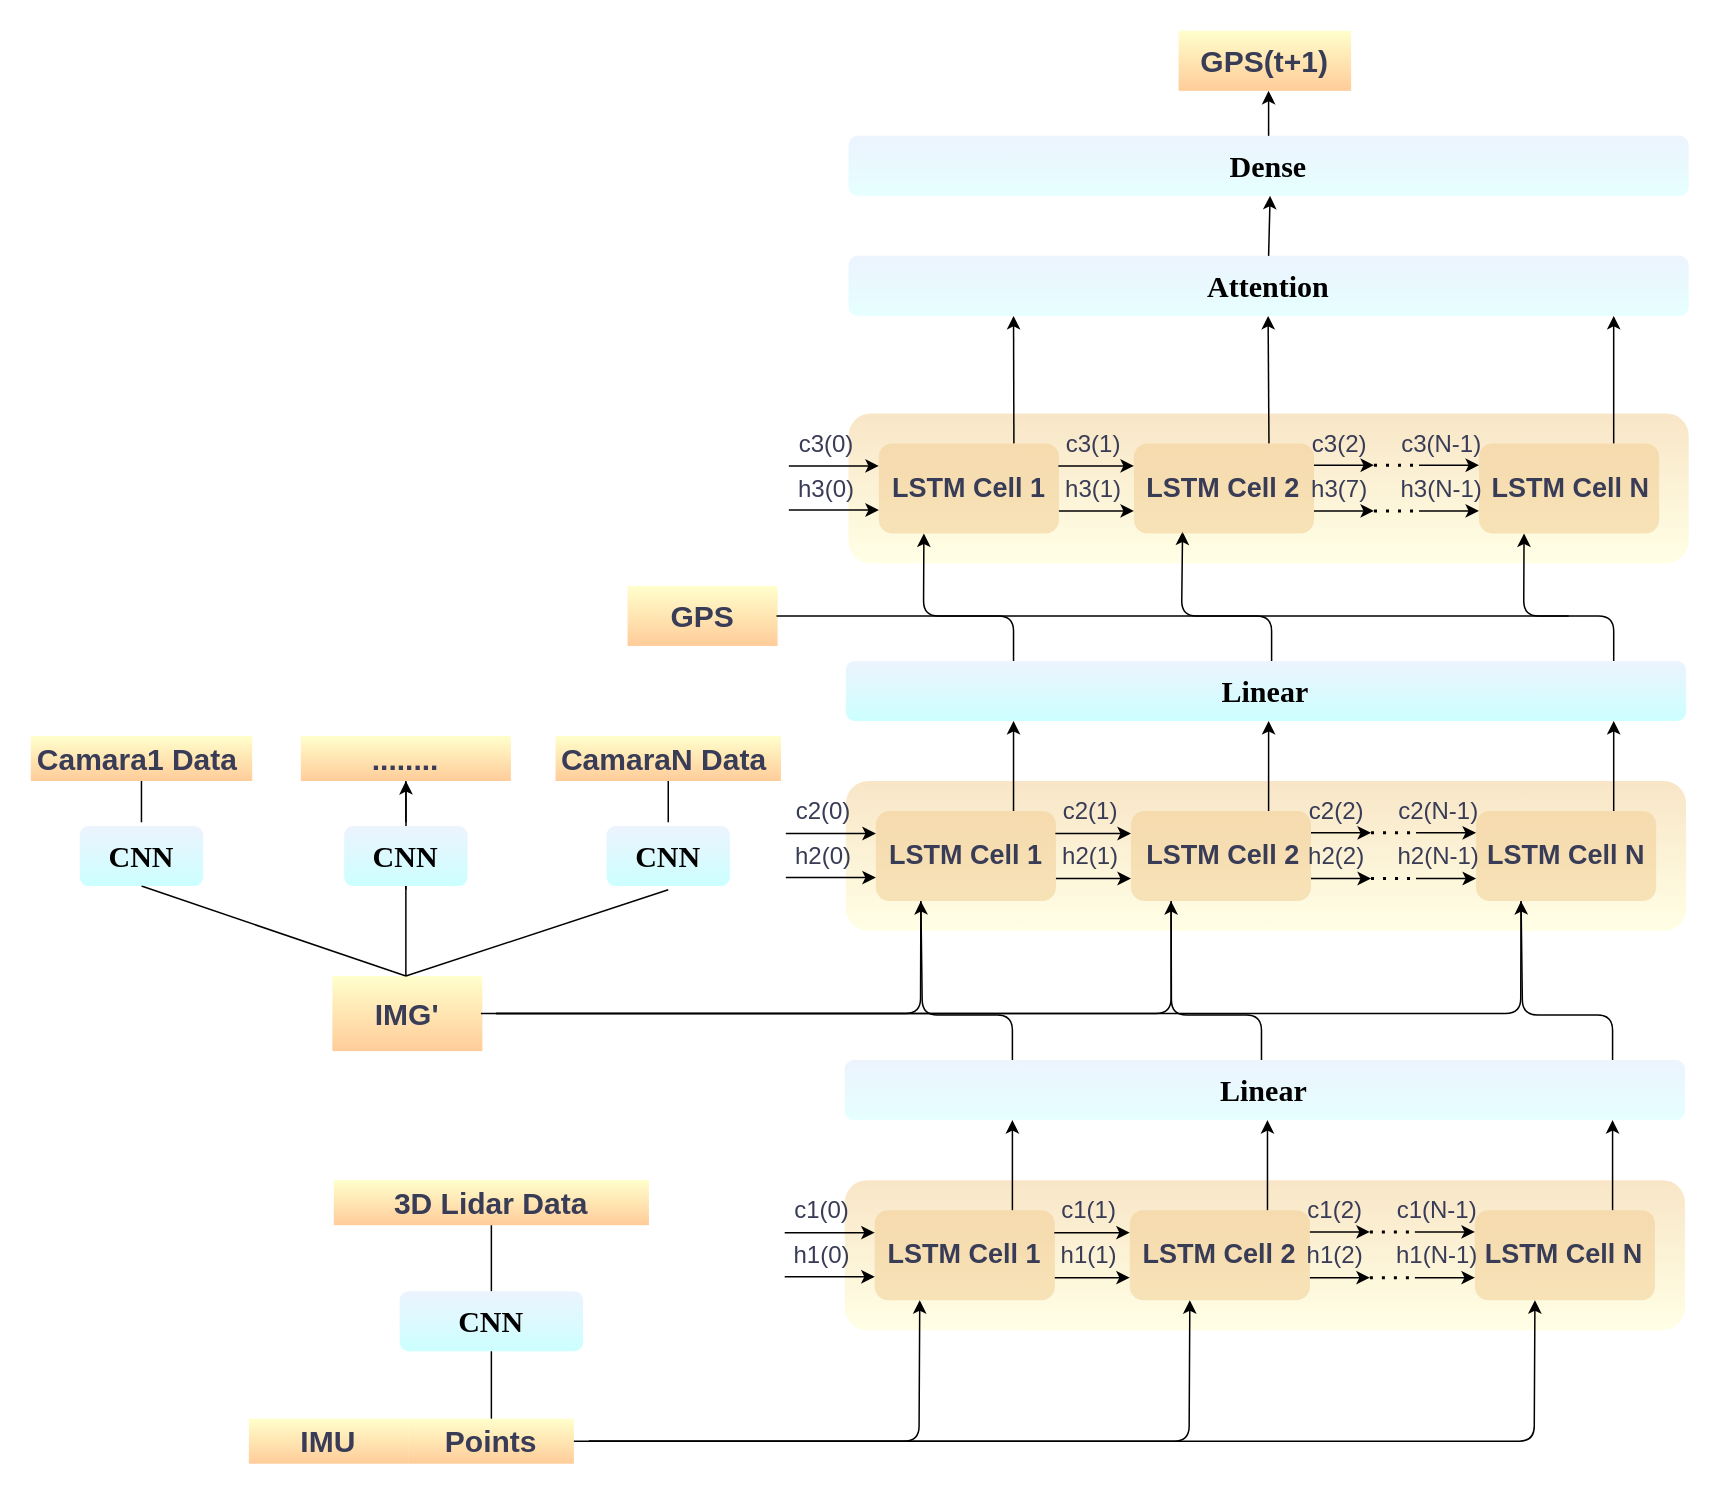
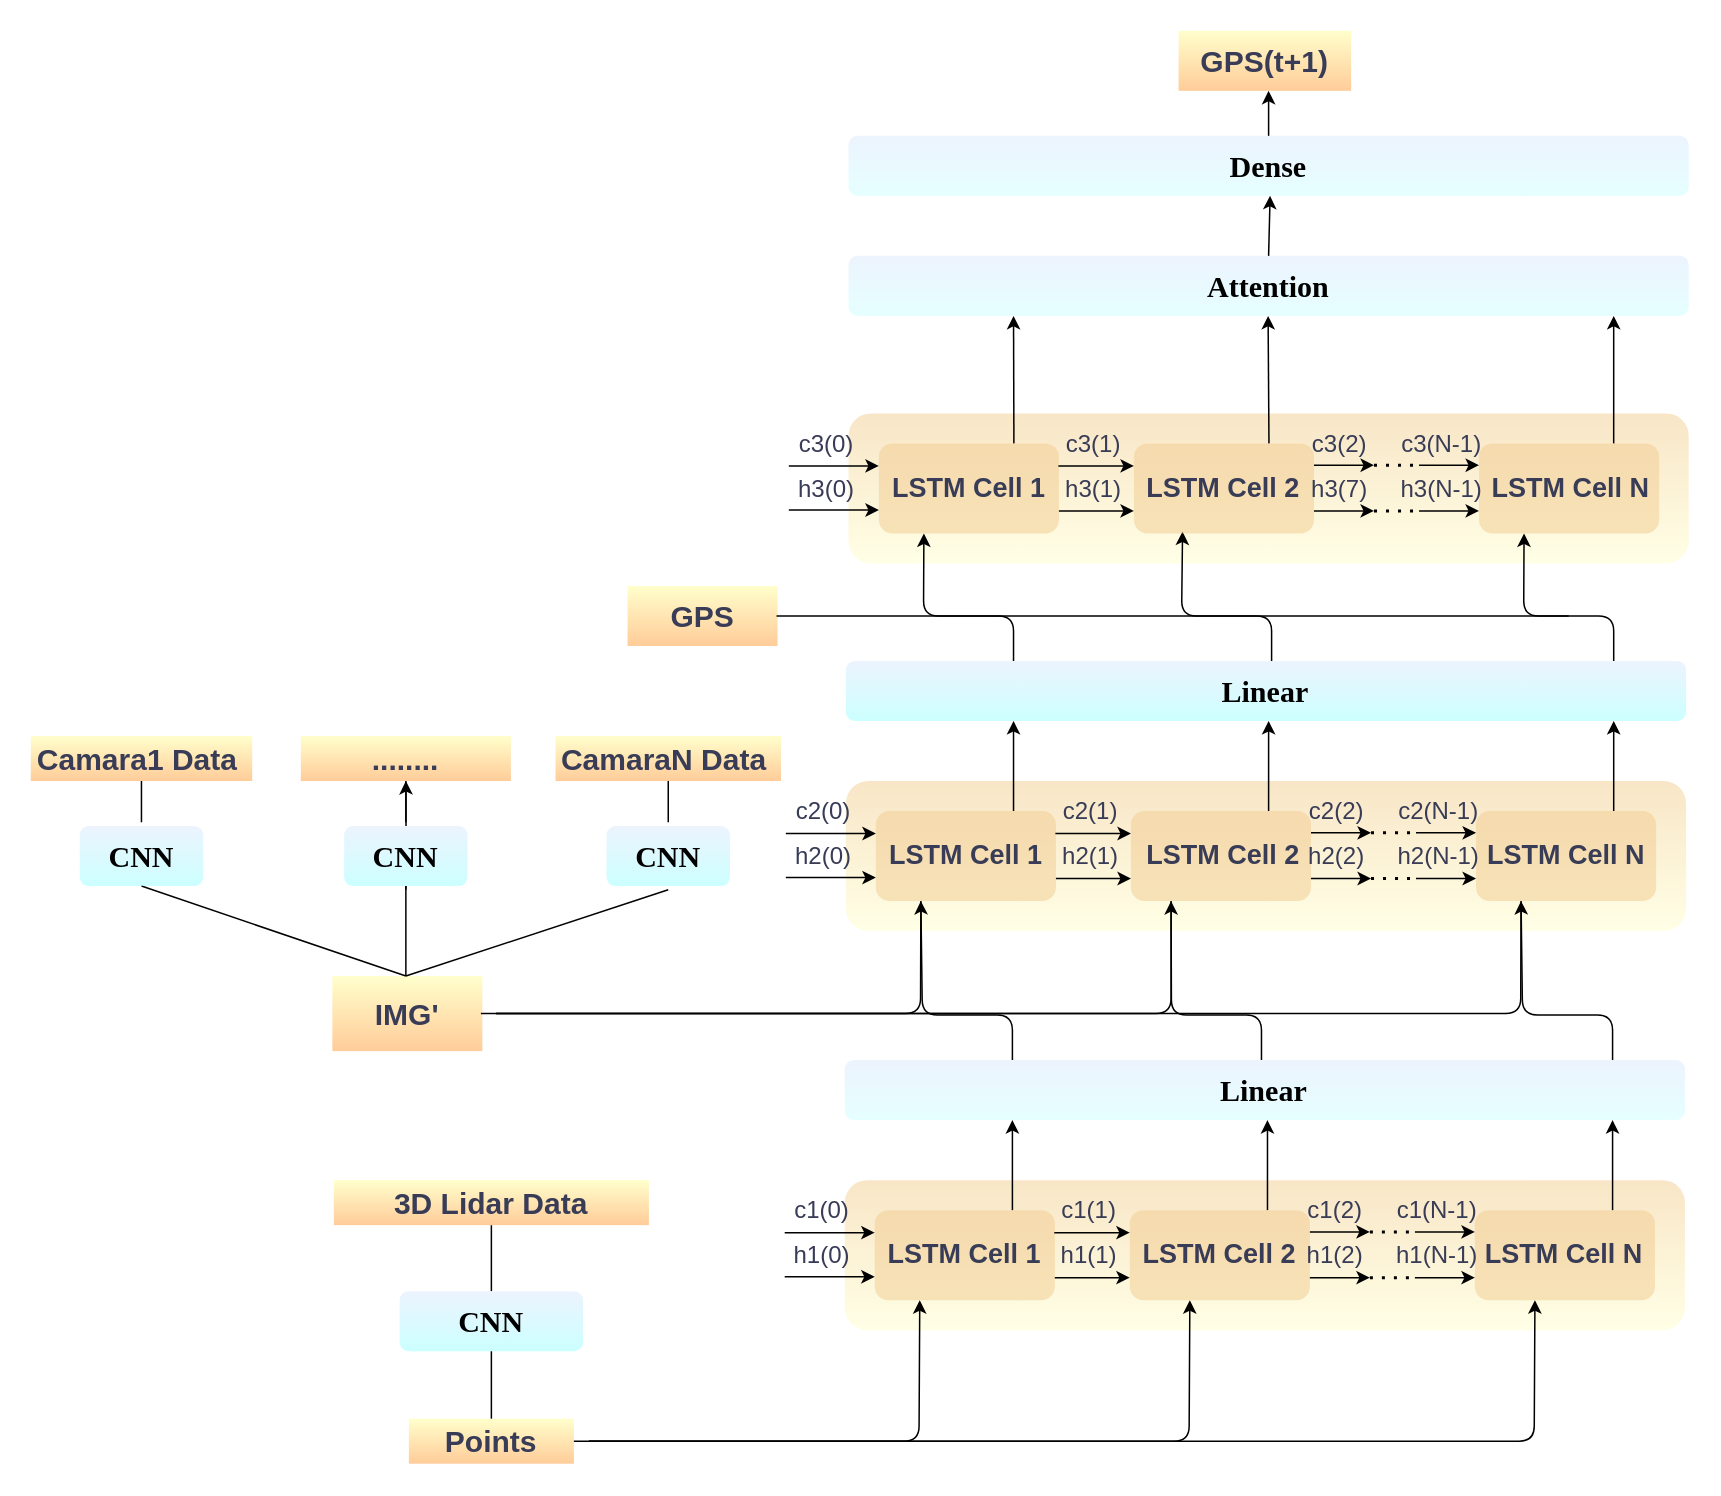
(329, 1441) -> none
